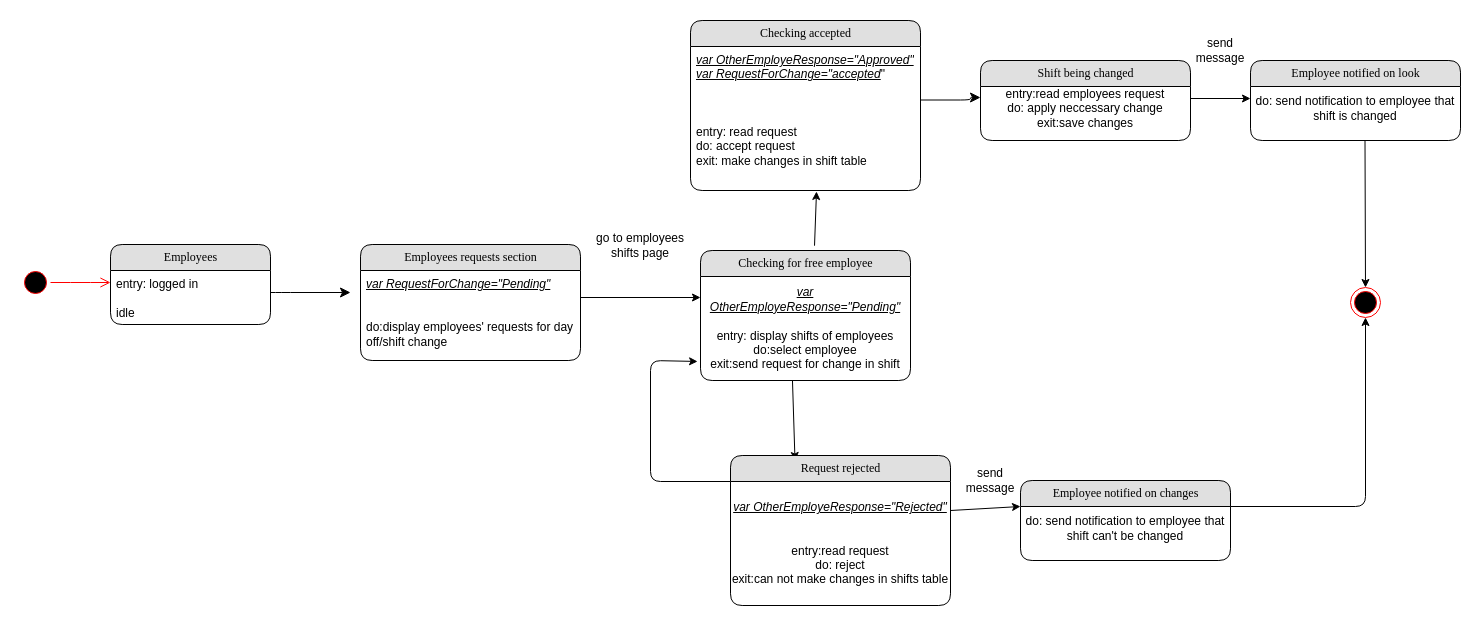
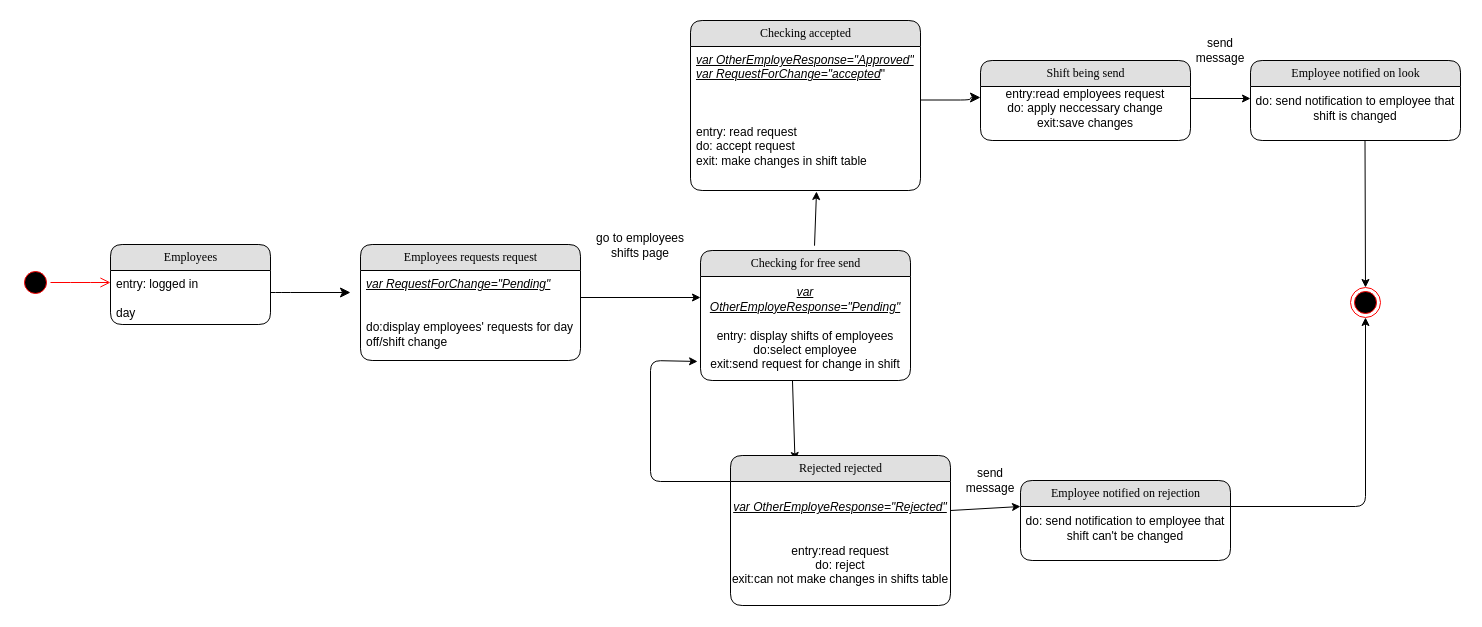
(1086, 74) -> (1086, 74)
(471, 258) -> (471, 258)
(806, 264) -> (806, 264)
(162, 292) -> (162, 292)
(841, 469) -> (841, 469)
(1126, 494) -> (1126, 494)
